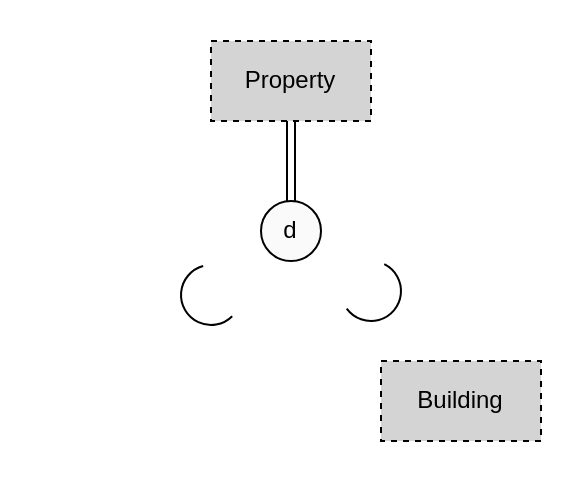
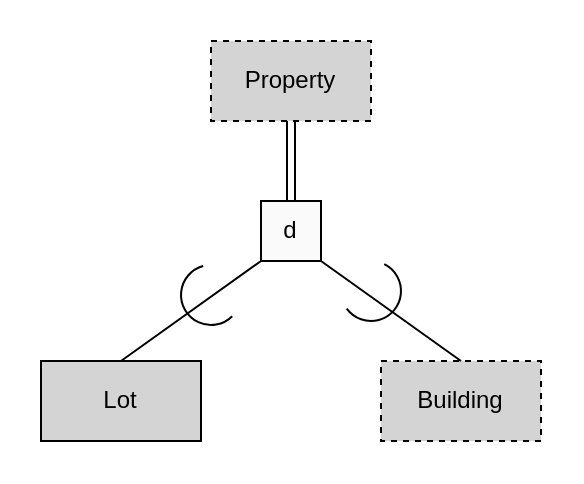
(291, 231) -> (291, 231)
none -> (389, 310)
none -> (191, 311)
none -> (121, 401)
